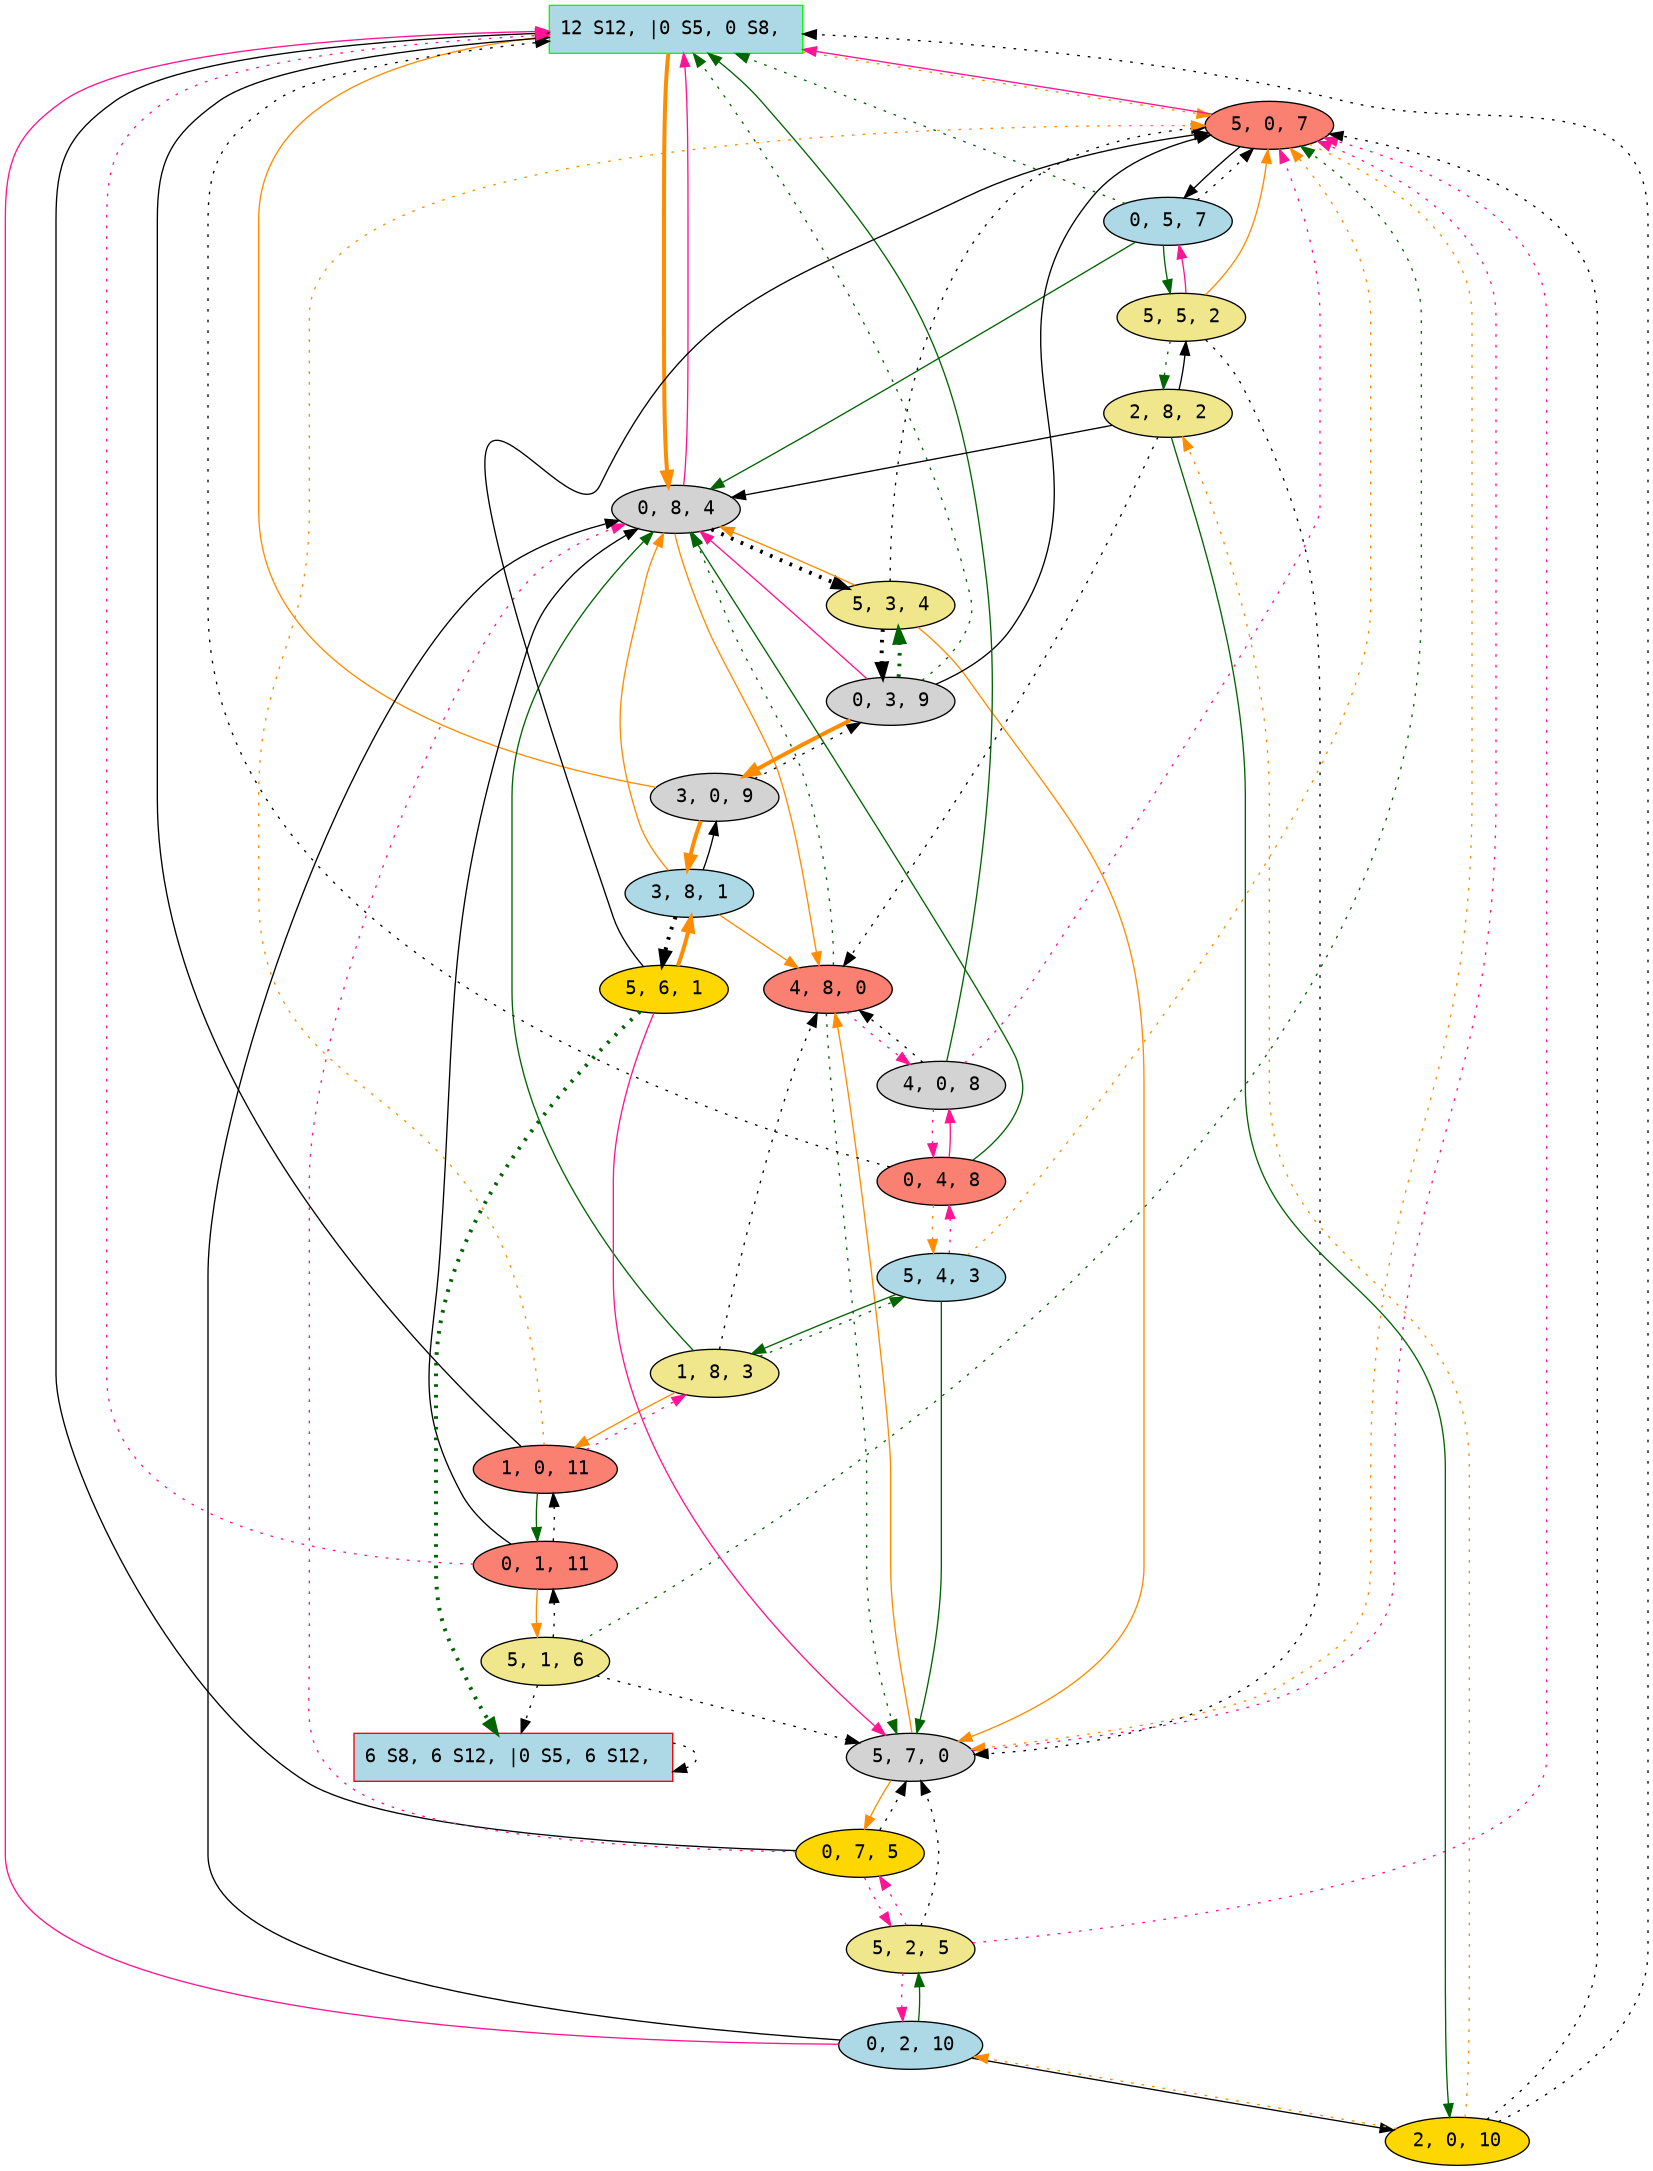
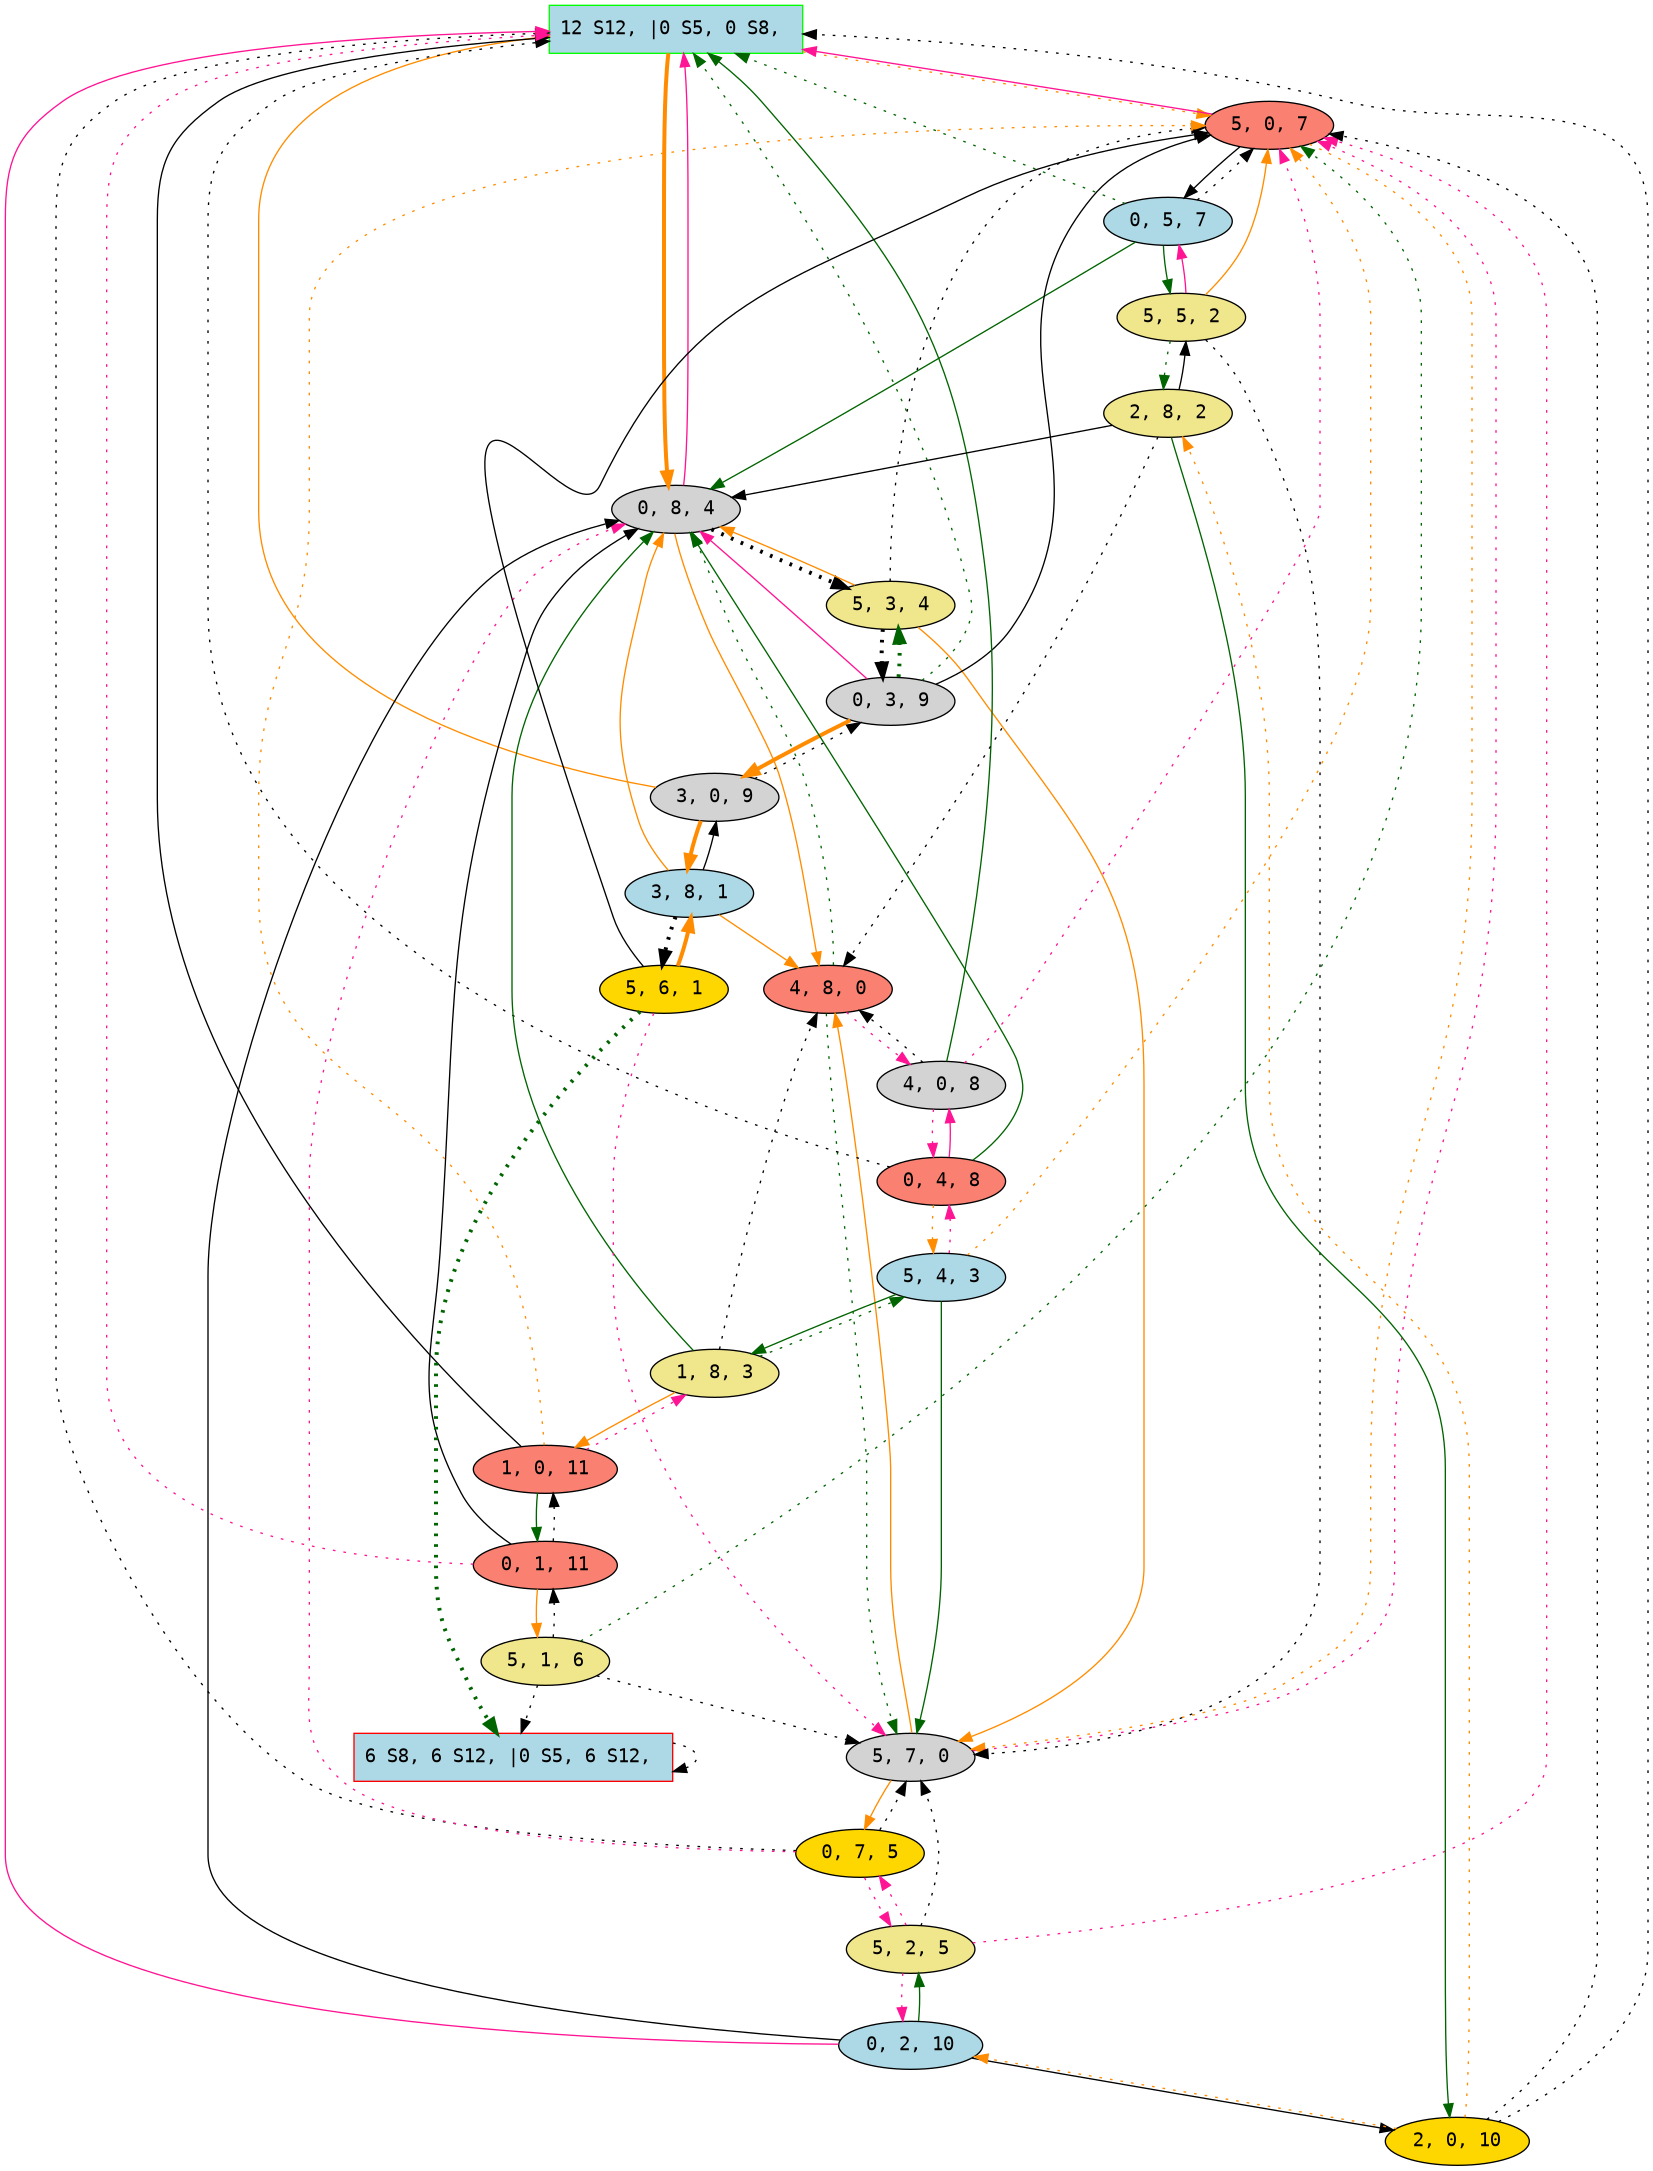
(56, 1006) -> (56, 1006)
(632, 1387) -> (632, 1387)
